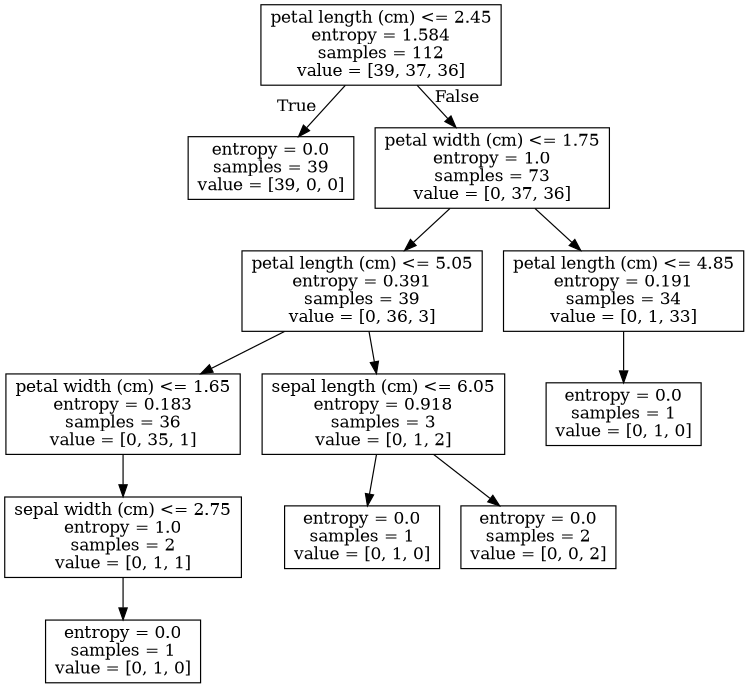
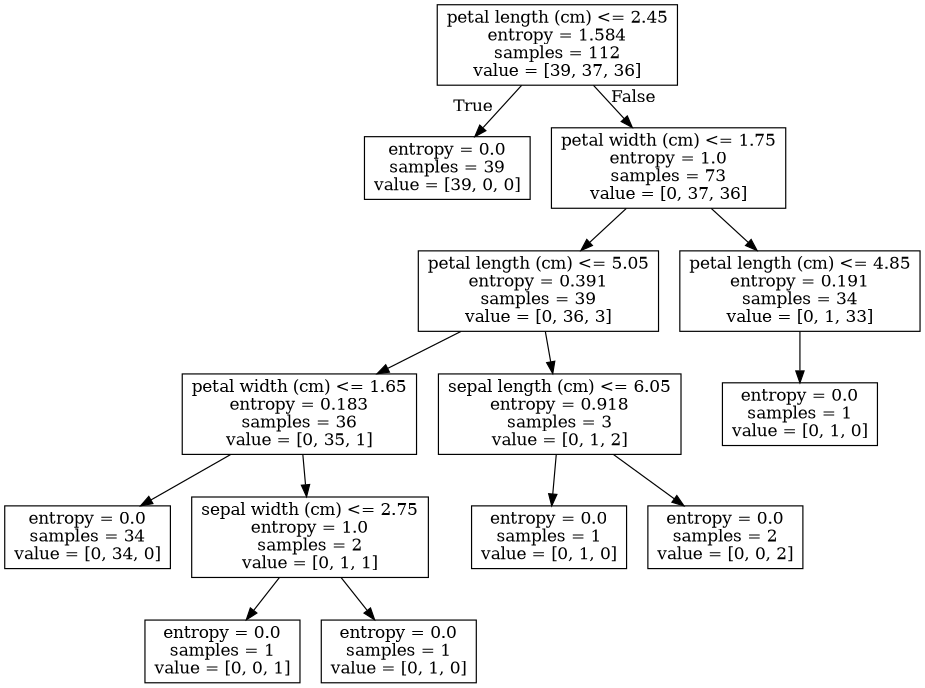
none -> (88, 537)
none -> (222, 651)
